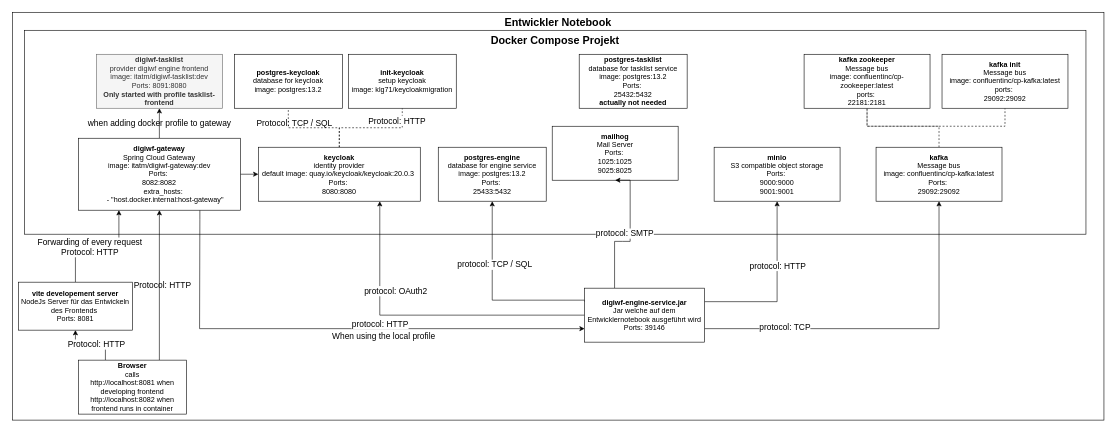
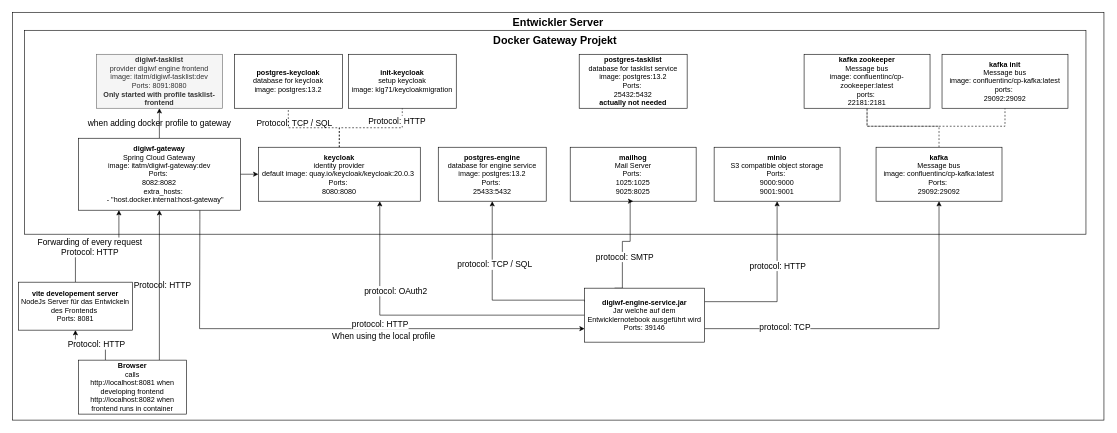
(558, 29) -> (558, 29)
(555, 39) -> (555, 39)
(615, 153) -> (633, 174)
